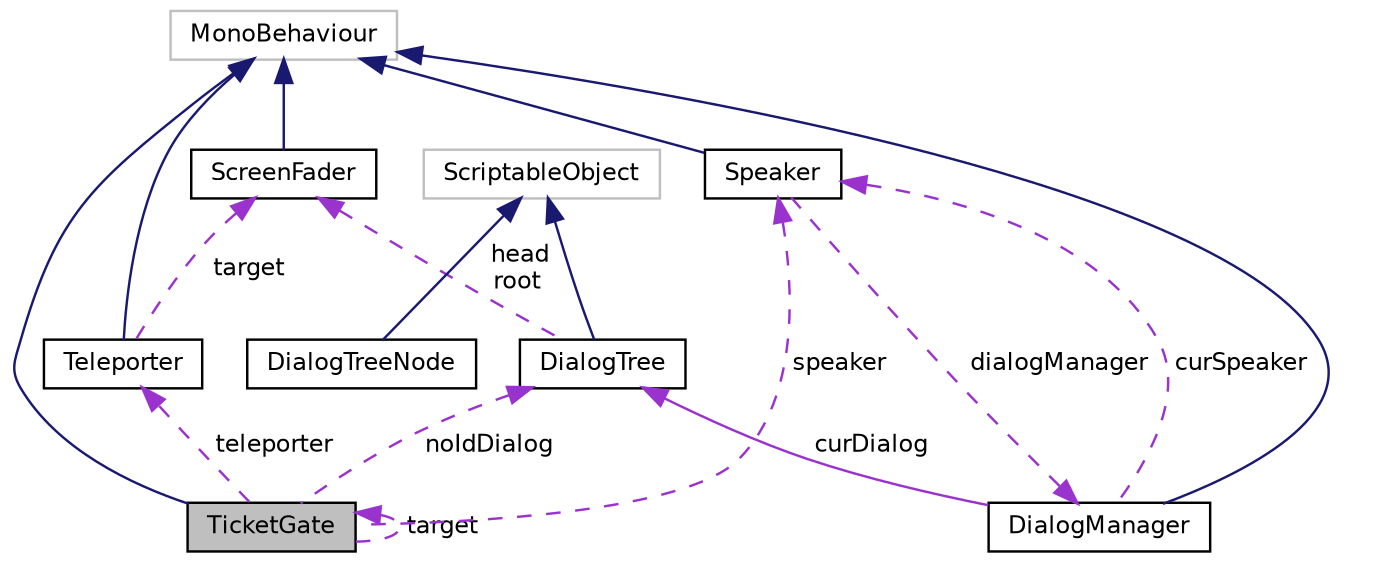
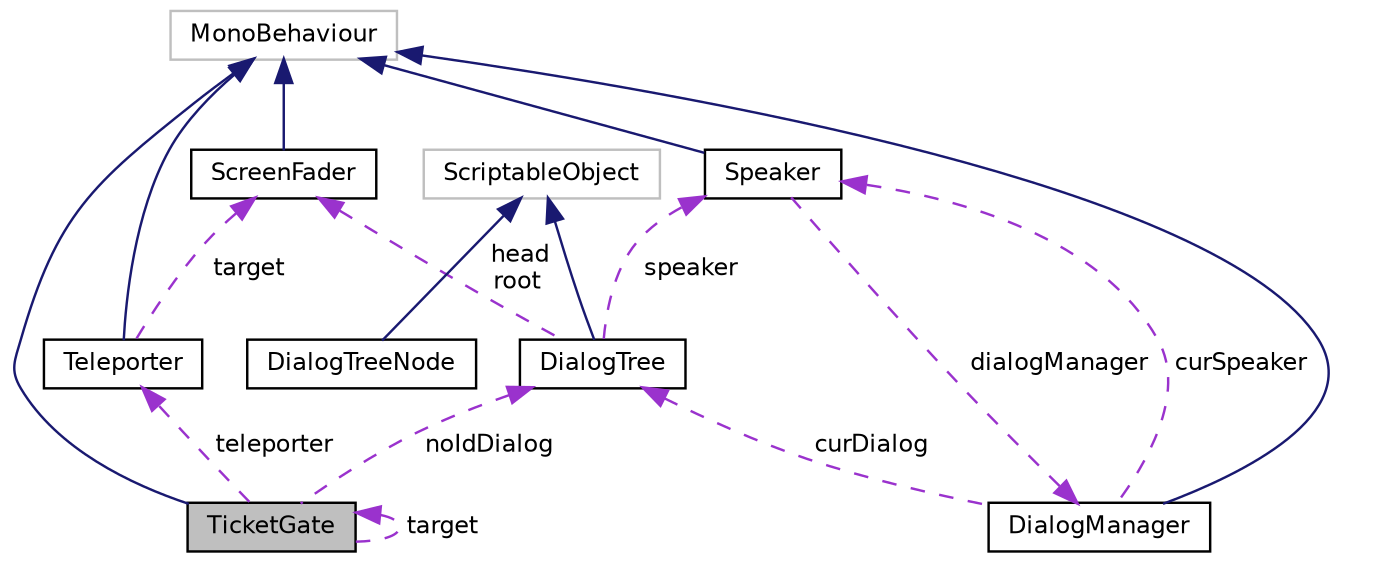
(822, 464) -> (822, 464)
(675, 491) -> (624, 262)
